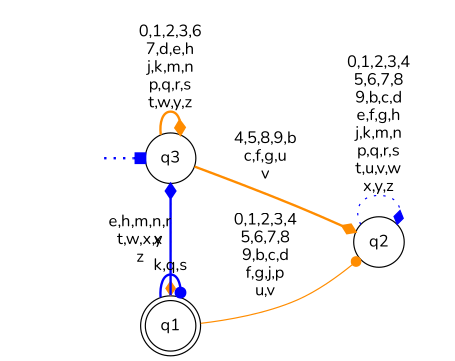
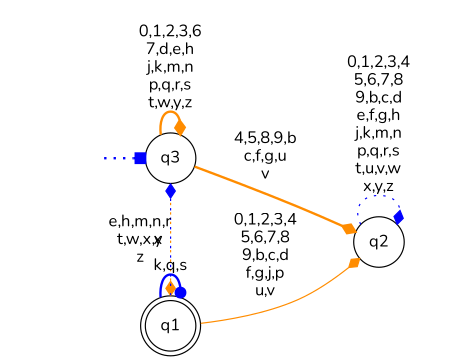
(171, 247) -> (171, 247)
(281, 306) -> (279, 307)
